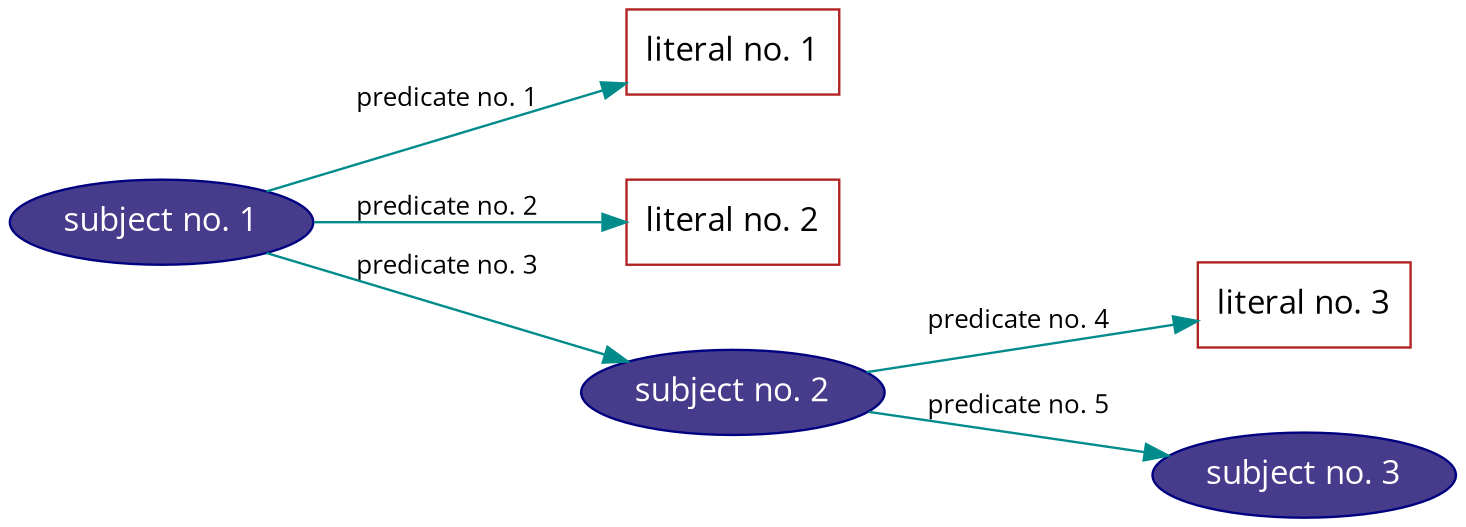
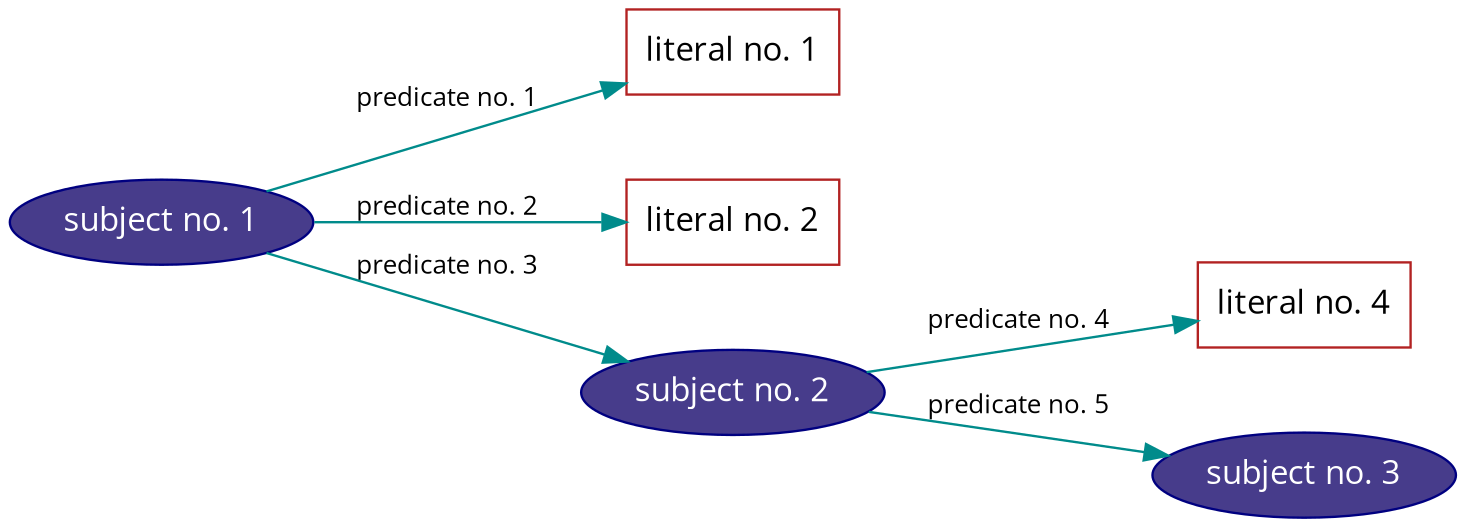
(1304, 305) -> (1304, 305)
